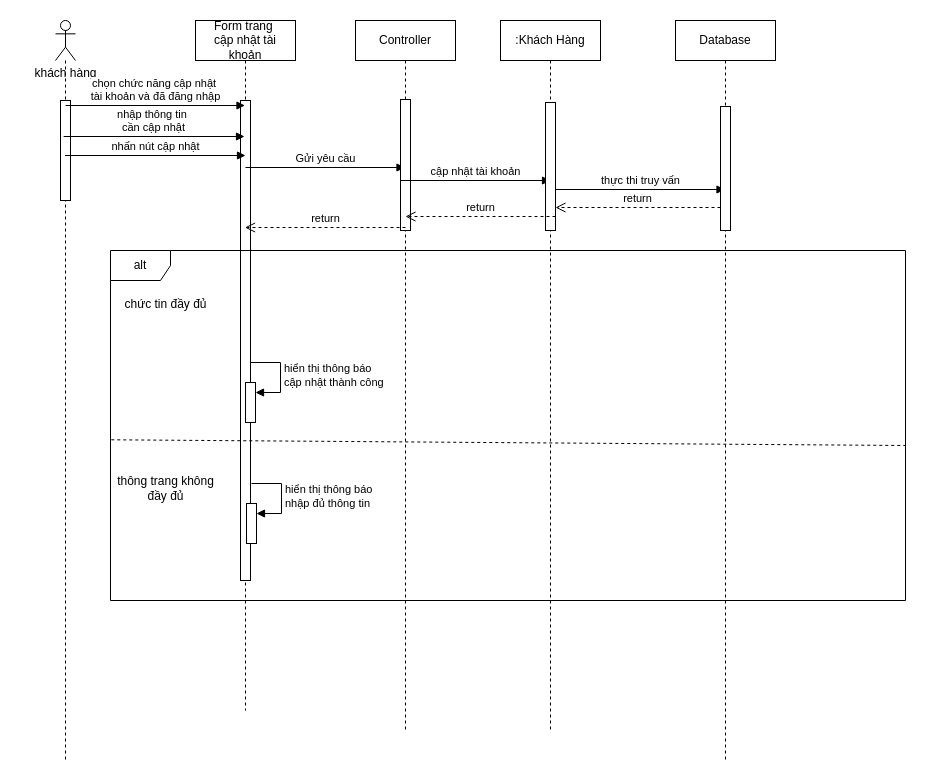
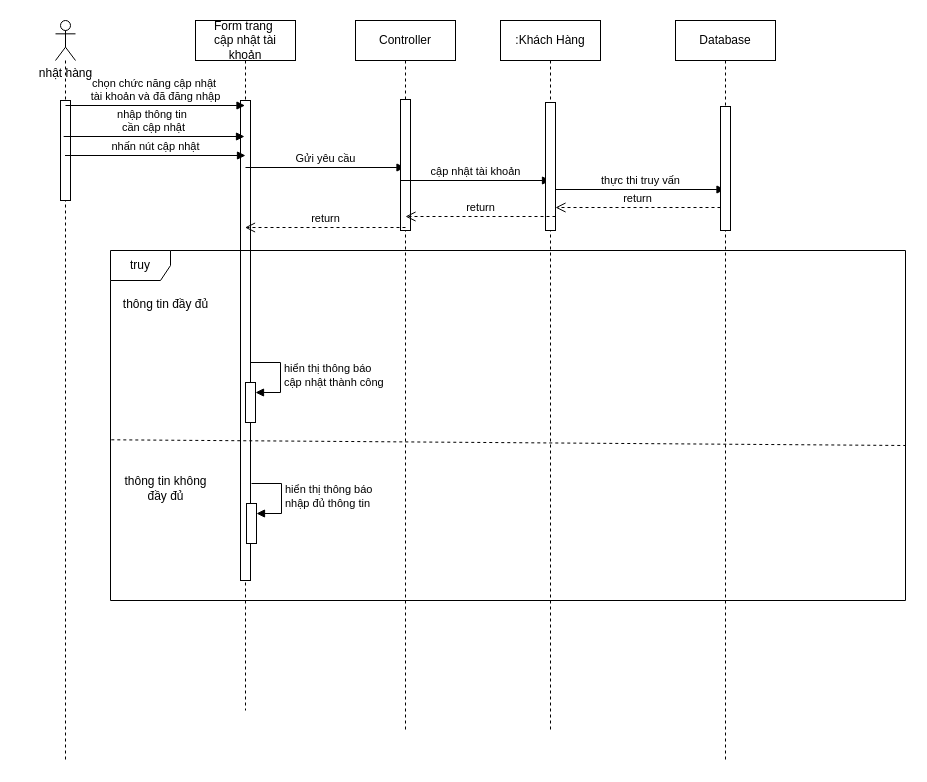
(66, 74) -> (66, 74)
(141, 266) -> (141, 266)
(166, 305) -> (166, 305)
(166, 489) -> (166, 489)
